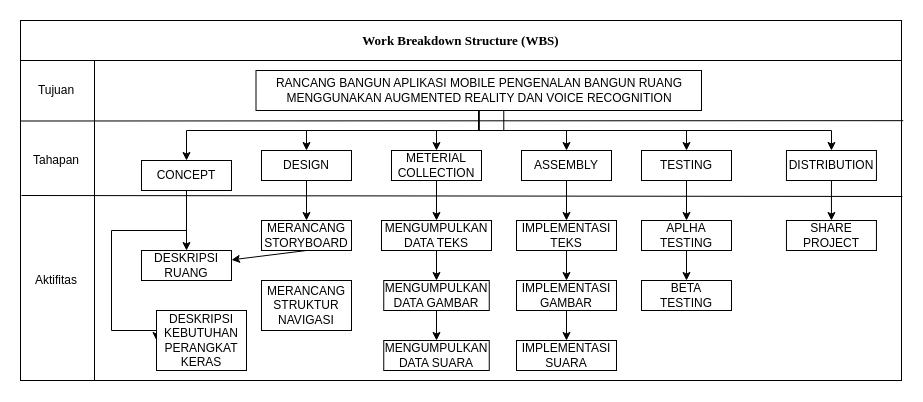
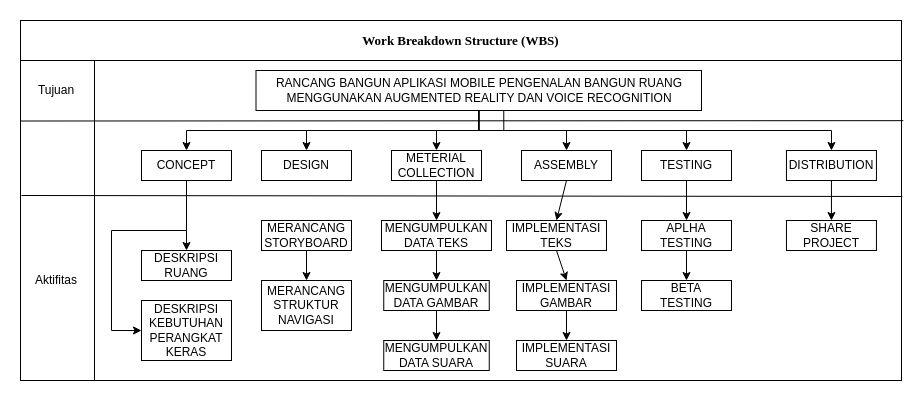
(57, 161) -> none
(187, 176) -> (187, 166)
(307, 197) -> none
(567, 236) -> (557, 236)
(273, 255) -> (307, 262)
(202, 341) -> (187, 331)
